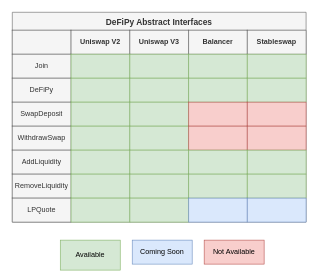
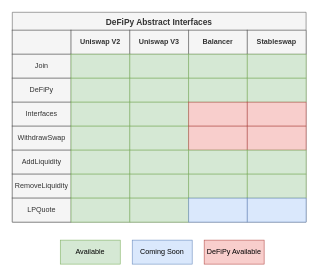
(42, 114) -> (42, 114)
(234, 252) -> (234, 252)
(90, 255) -> (90, 252)
